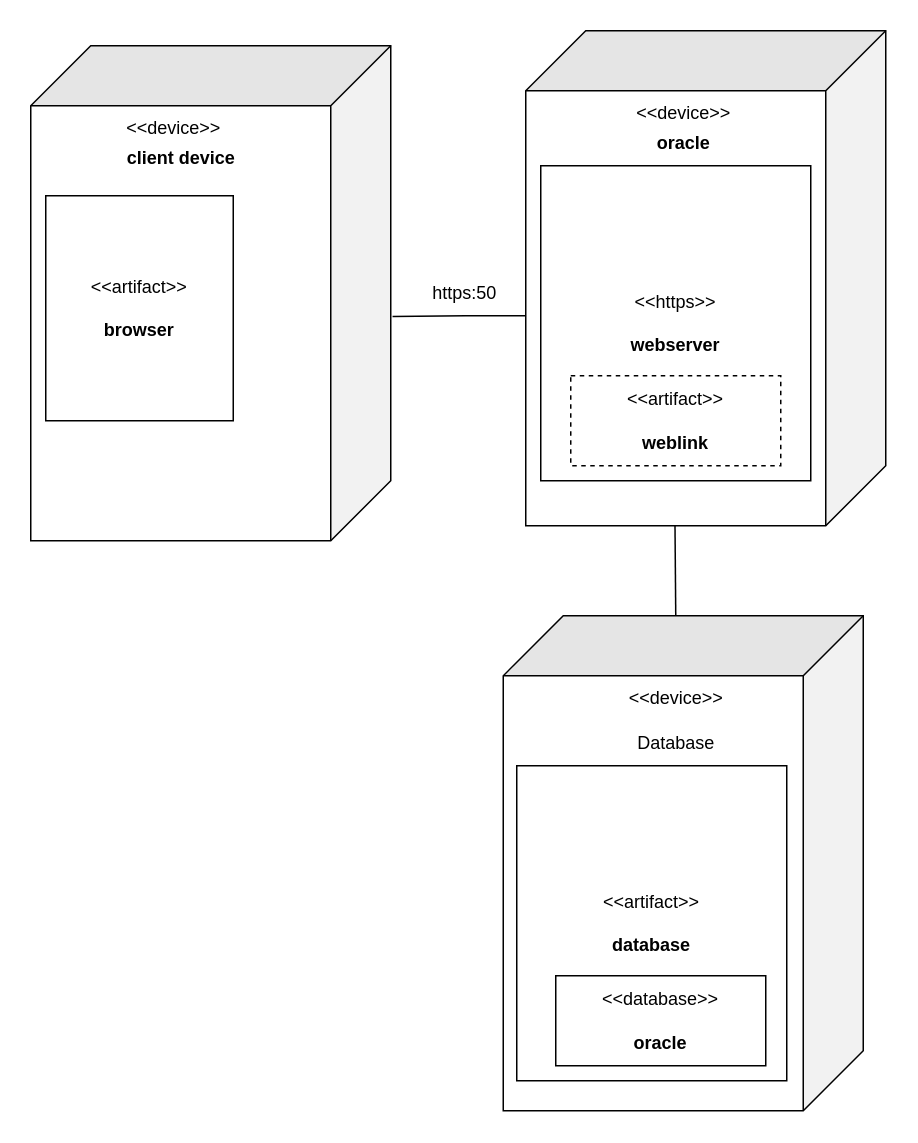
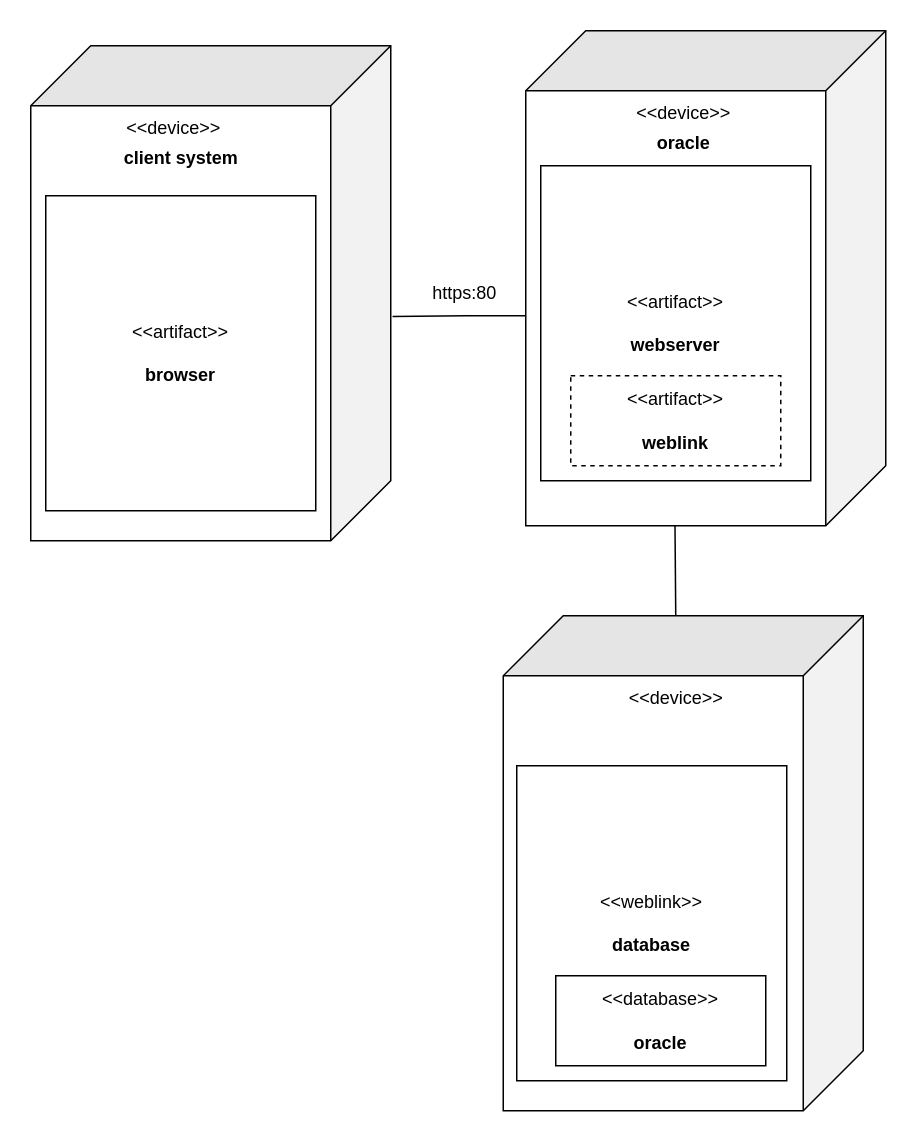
(182, 158) -> (182, 158)
(465, 293) -> (465, 293)
(140, 308) -> (181, 353)
(676, 323) -> (676, 323)
(676, 743) -> none
(652, 923) -> (652, 923)
